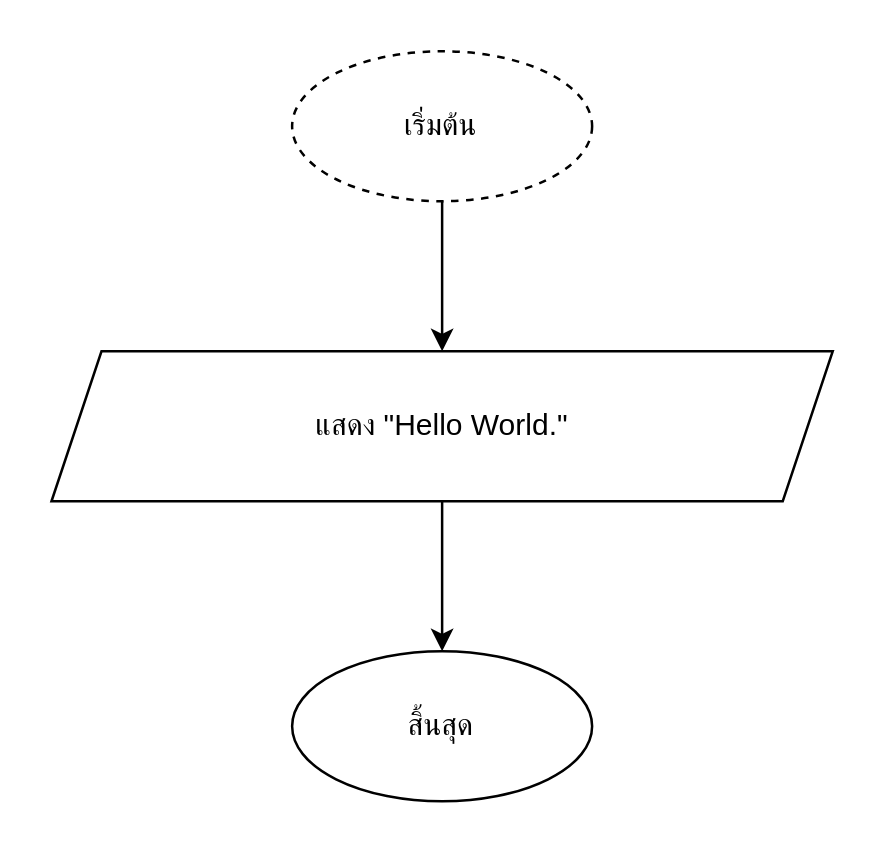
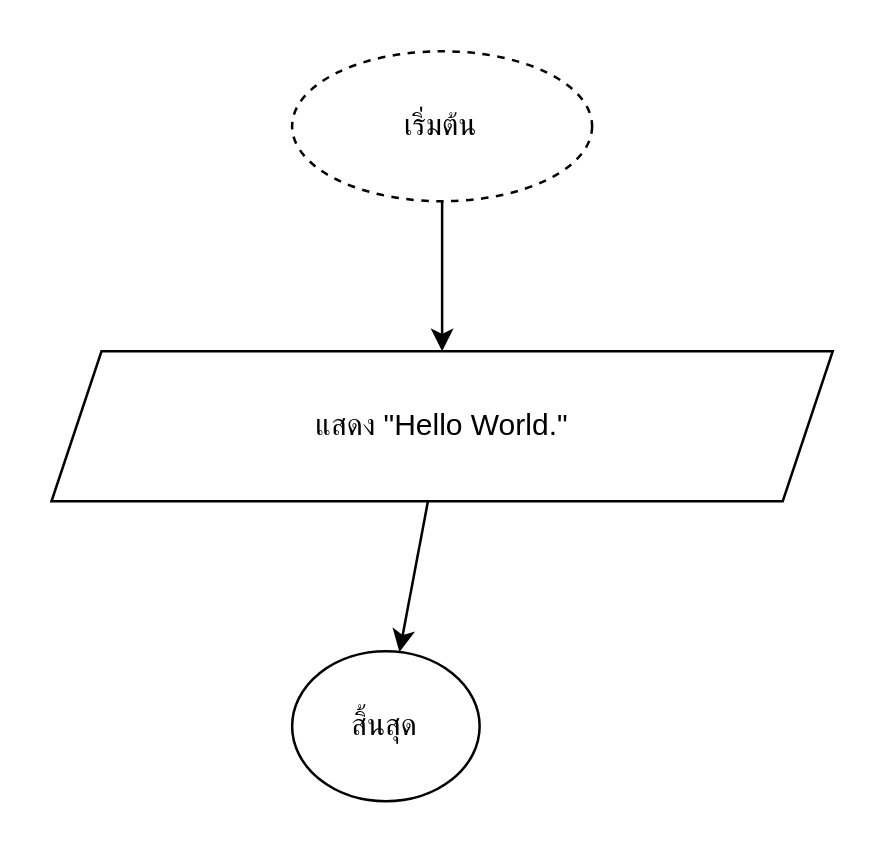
(442, 726) -> (386, 726)
